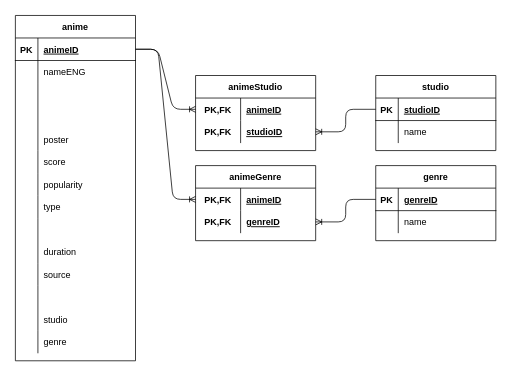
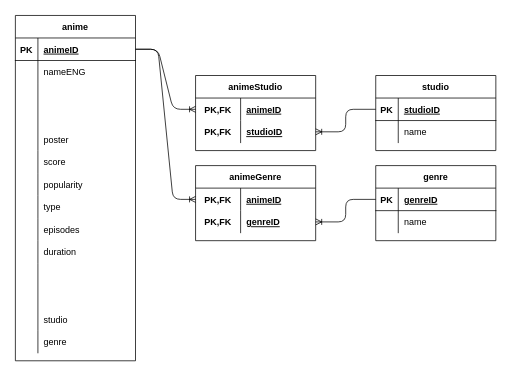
none -> (87, 229)
(87, 274) -> none
